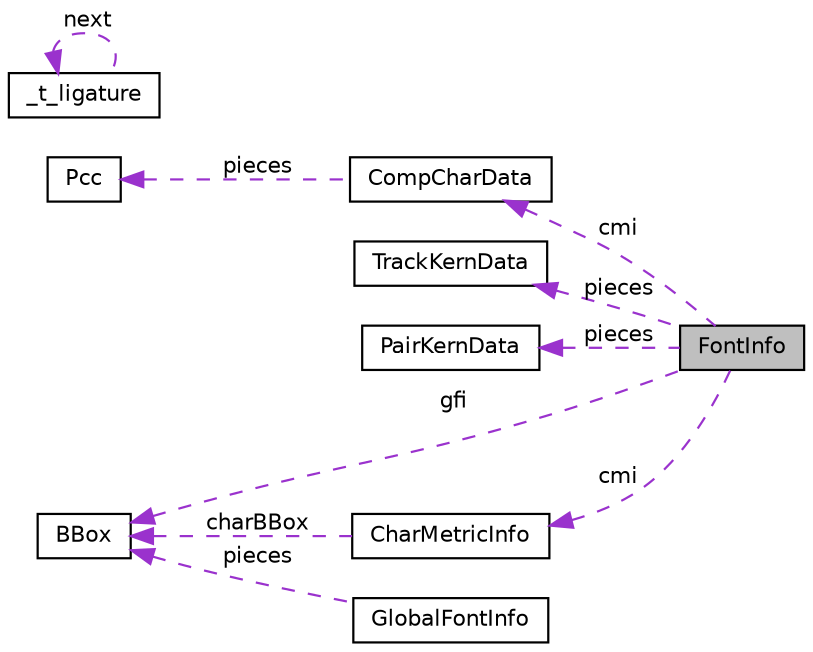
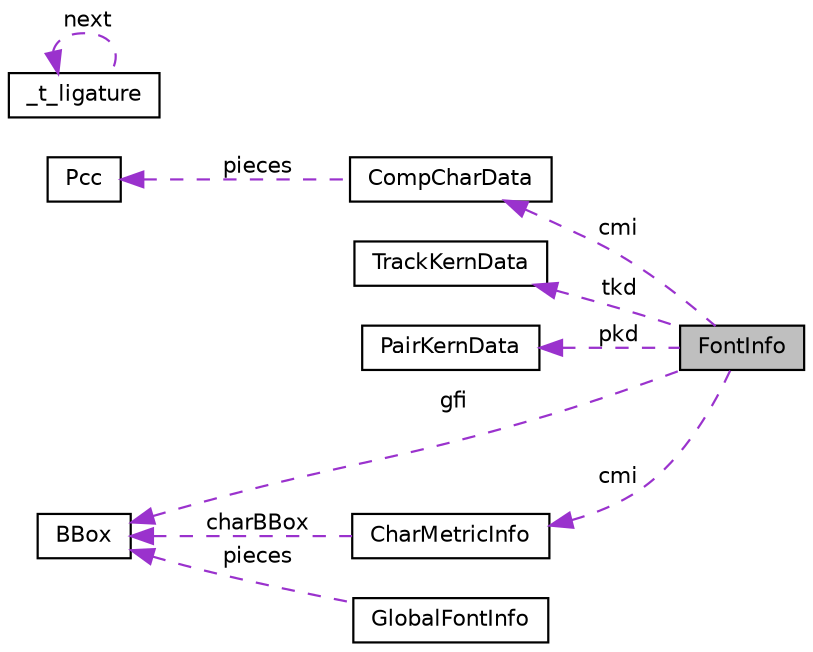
(616, 289) -> (616, 289)
(616, 336) -> (616, 336)
